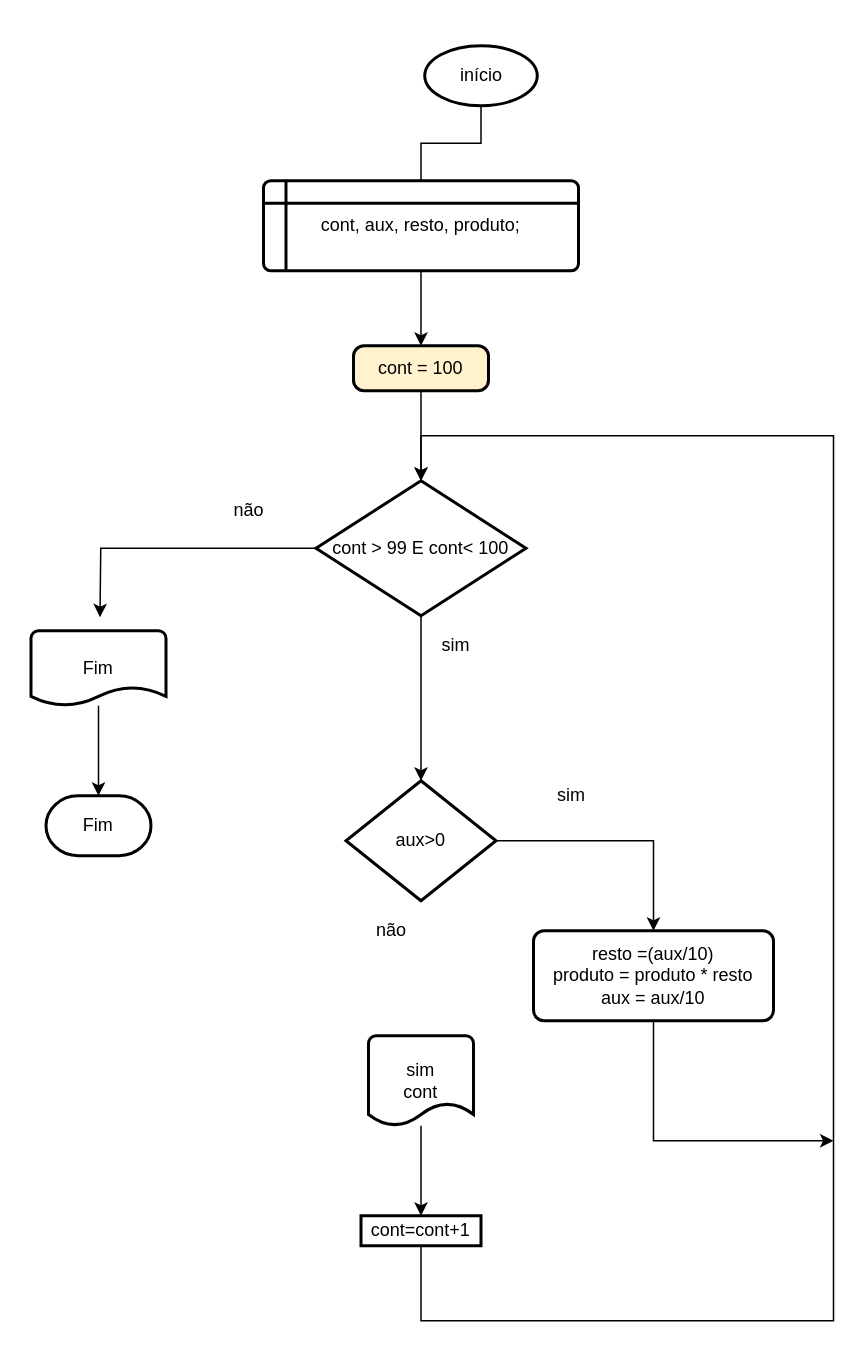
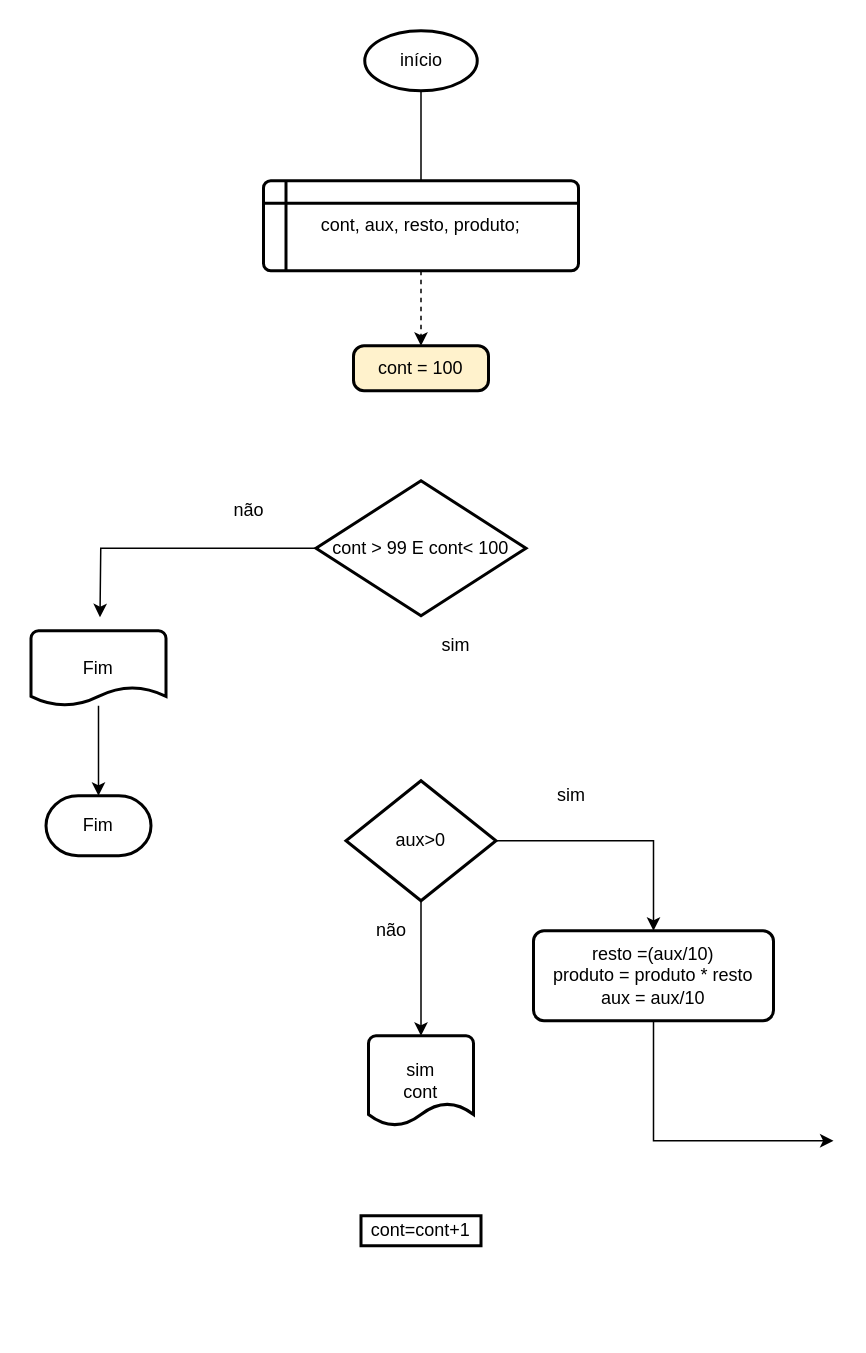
(481, 76) -> (421, 61)
(421, 304) -> (421, 304)
(421, 411) -> none
(421, 693) -> none
(833, 917) -> none
none -> (421, 963)
(421, 1166) -> none
